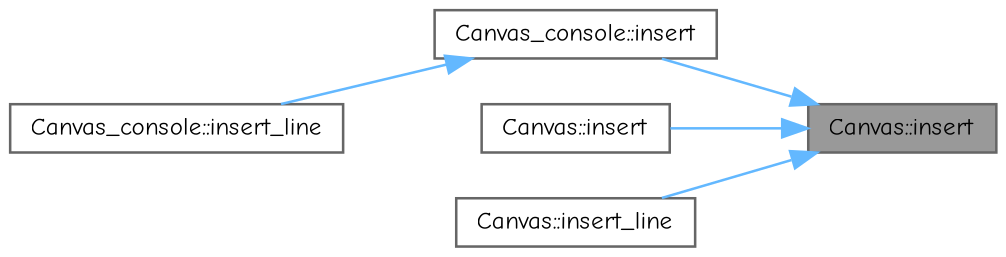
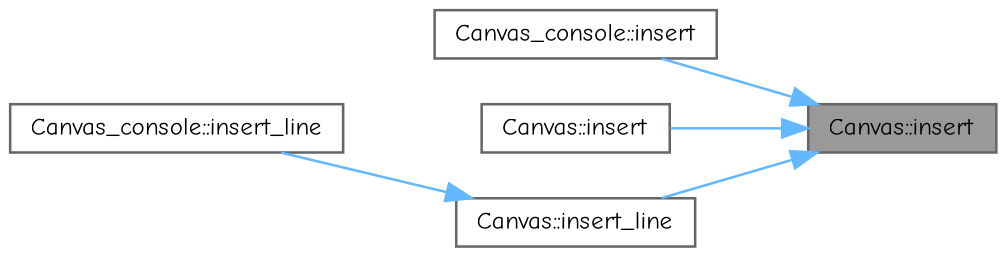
(364, 84) -> (364, 172)
